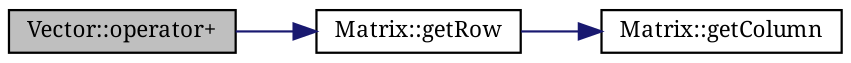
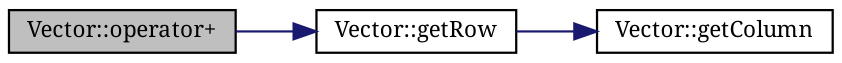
(419, 31) -> (416, 31)
(722, 31) -> (715, 31)
